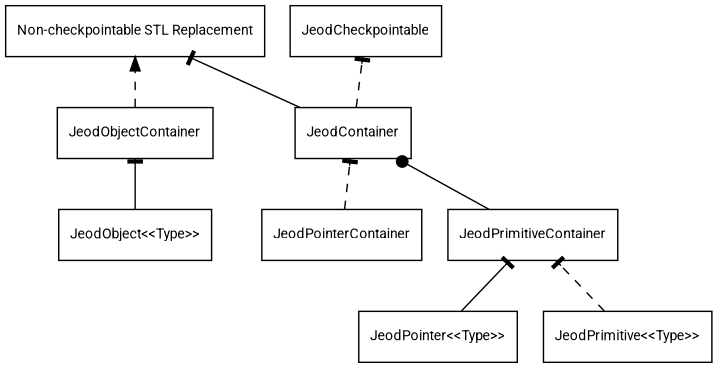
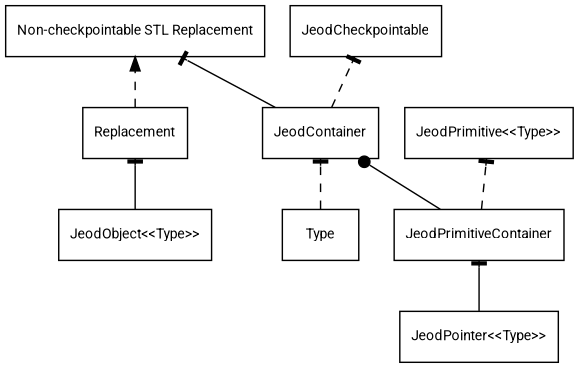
(135, 133) -> (135, 133)
(342, 235) -> (321, 235)
(583, 288) -> (484, 187)
